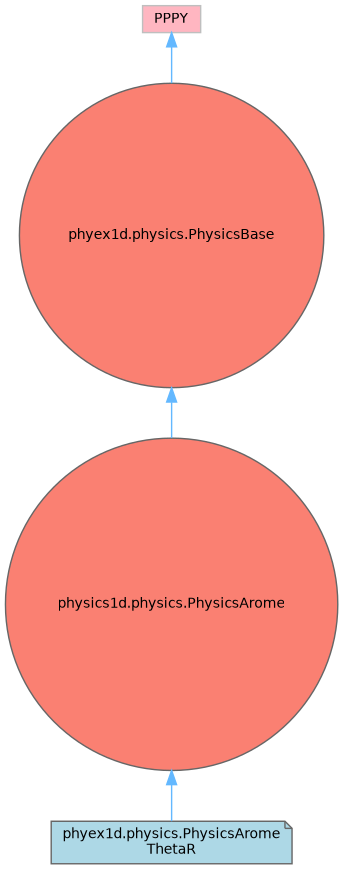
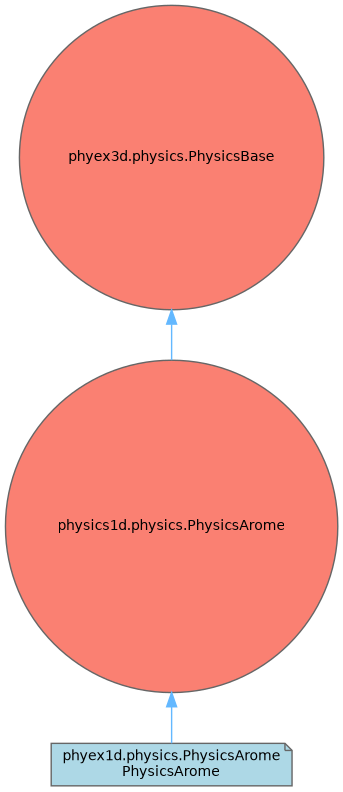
(172, 19) -> none
(172, 235) -> (172, 158)
(172, 843) -> (172, 765)
